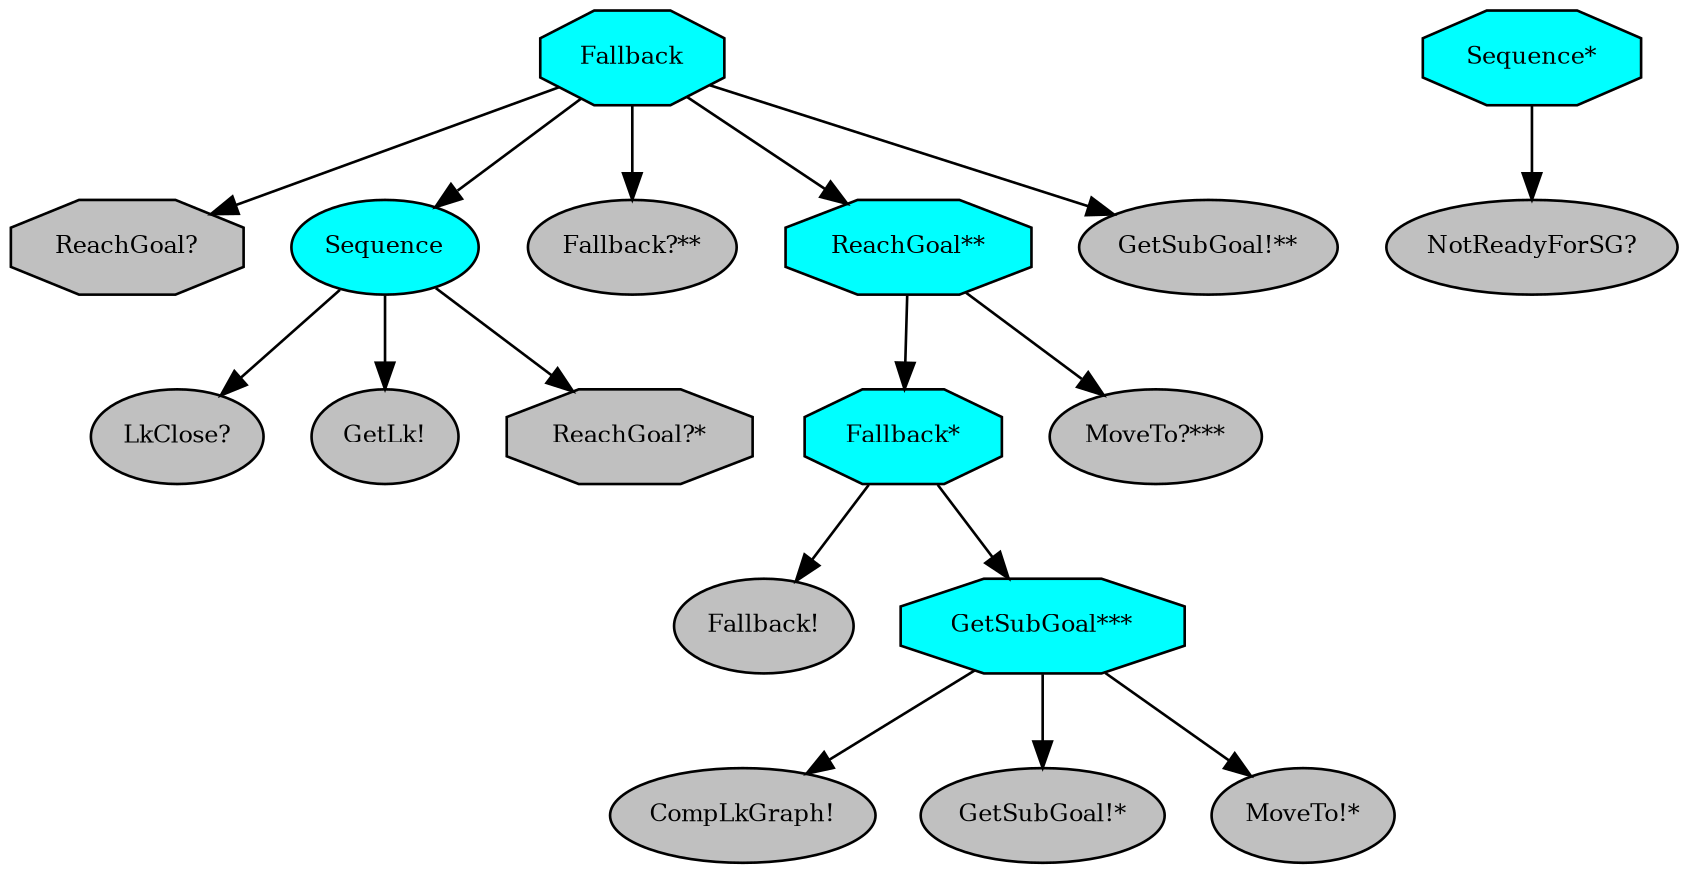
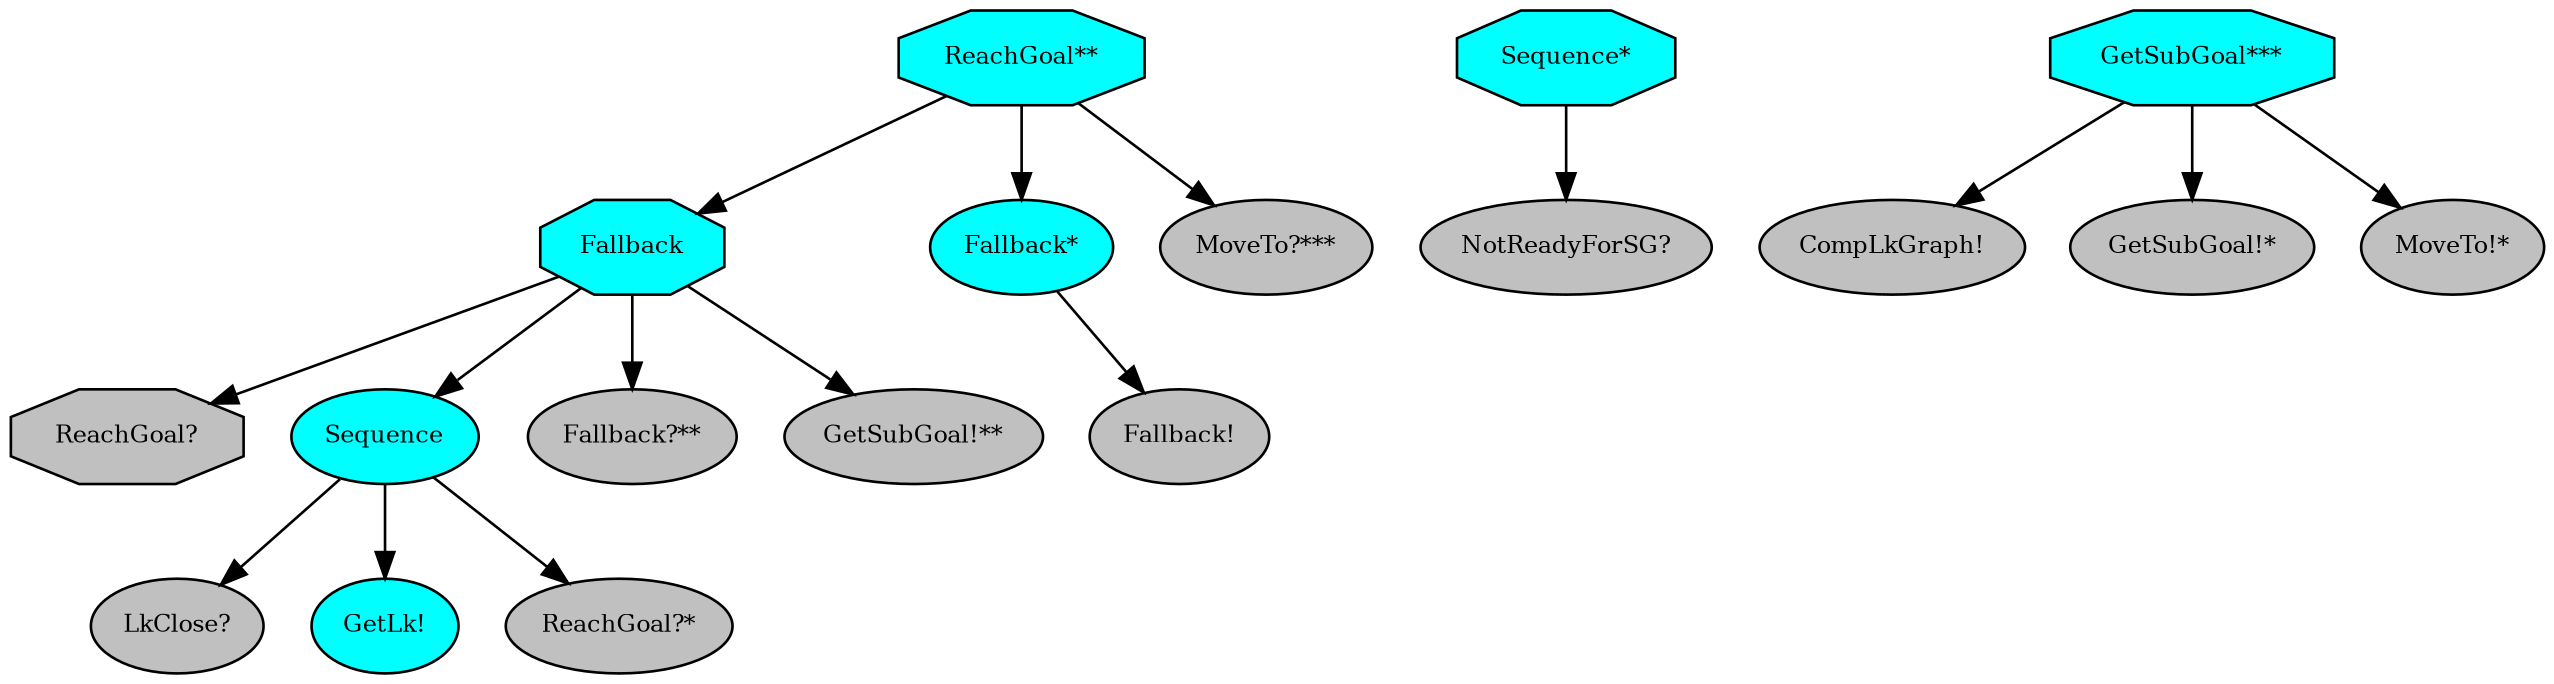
(756, 143) -> (834, 149)
(385, 437) -> (385, 626)
(630, 437) -> (619, 626)
(903, 437) -> (1022, 247)
(965, 521) -> none
